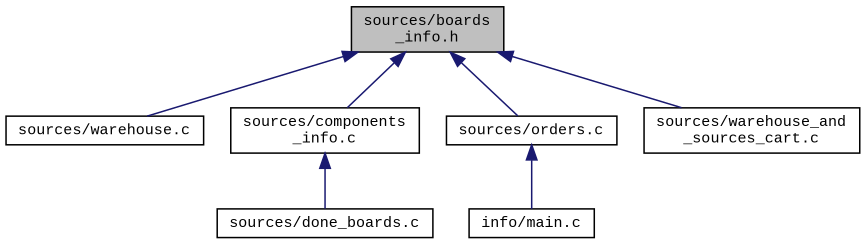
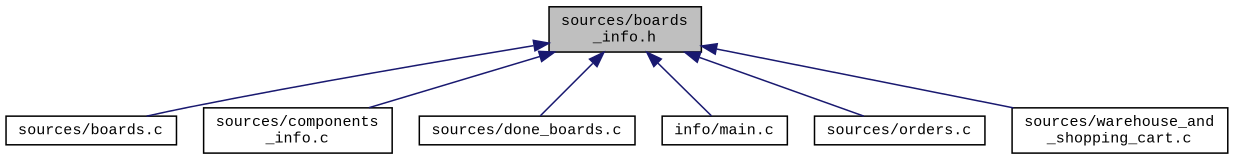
(105, 130) -> (91, 130)
(752, 130) -> (1120, 130)
(532, 185) -> (685, 89)
(325, 189) -> (567, 90)
